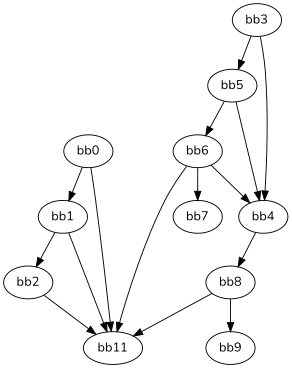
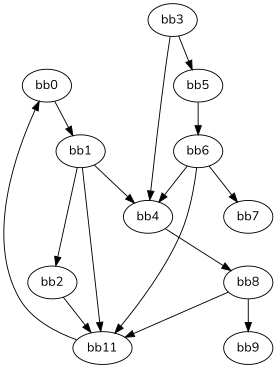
(247, 147) -> (111, 181)
(101, 245) -> (4, 239)
